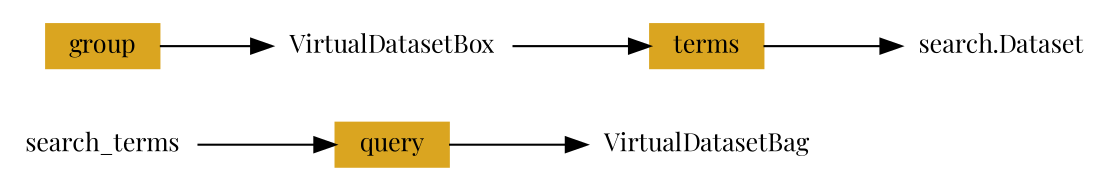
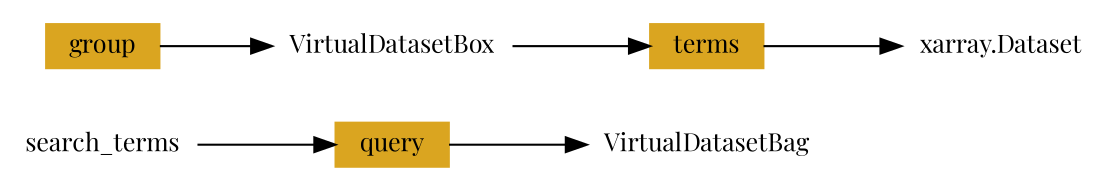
(1001, 46) -> (1001, 46)
